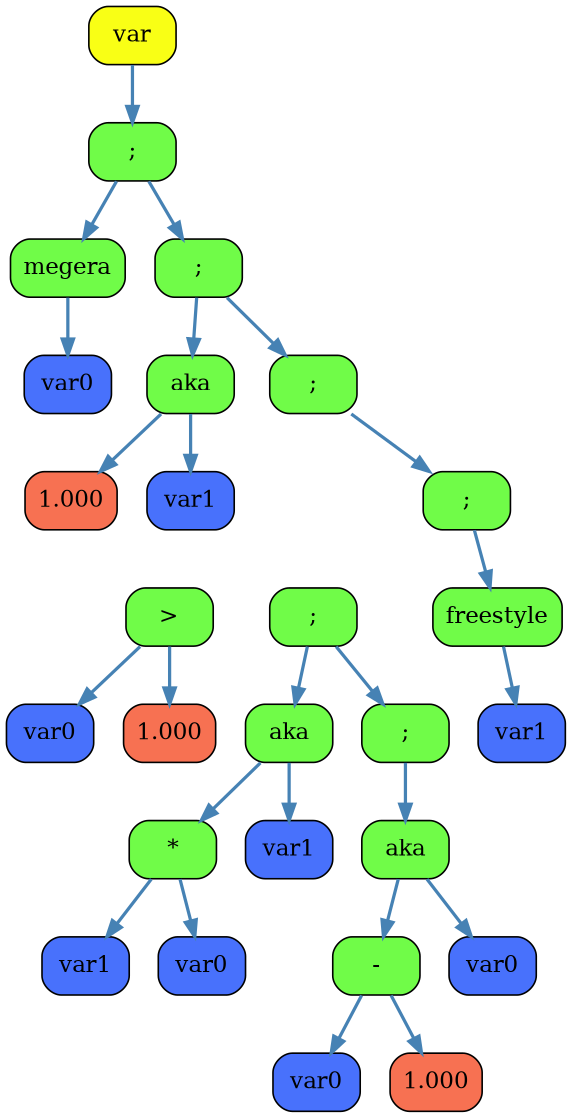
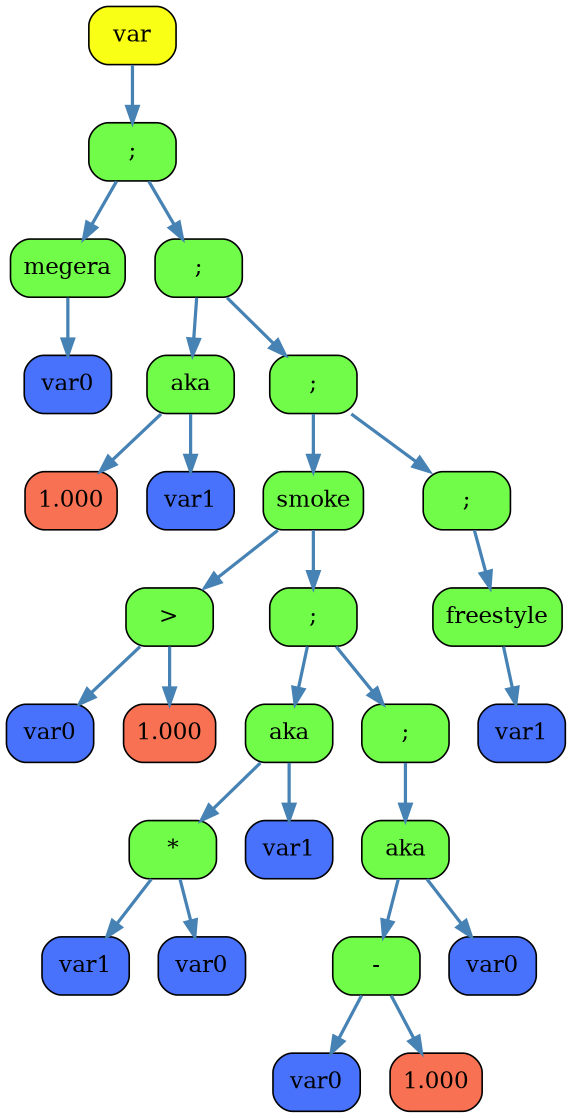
none -> (313, 501)
